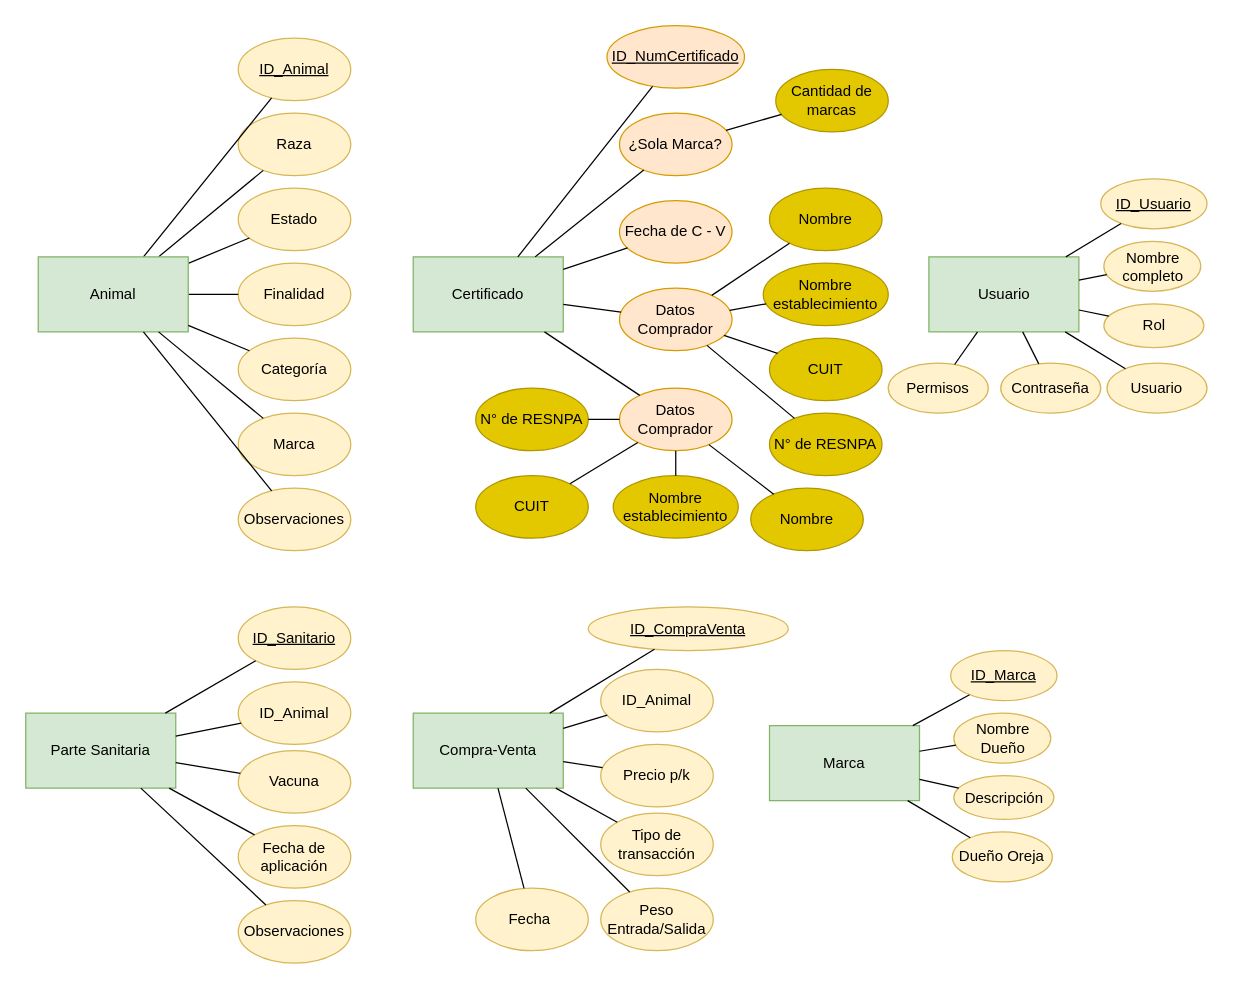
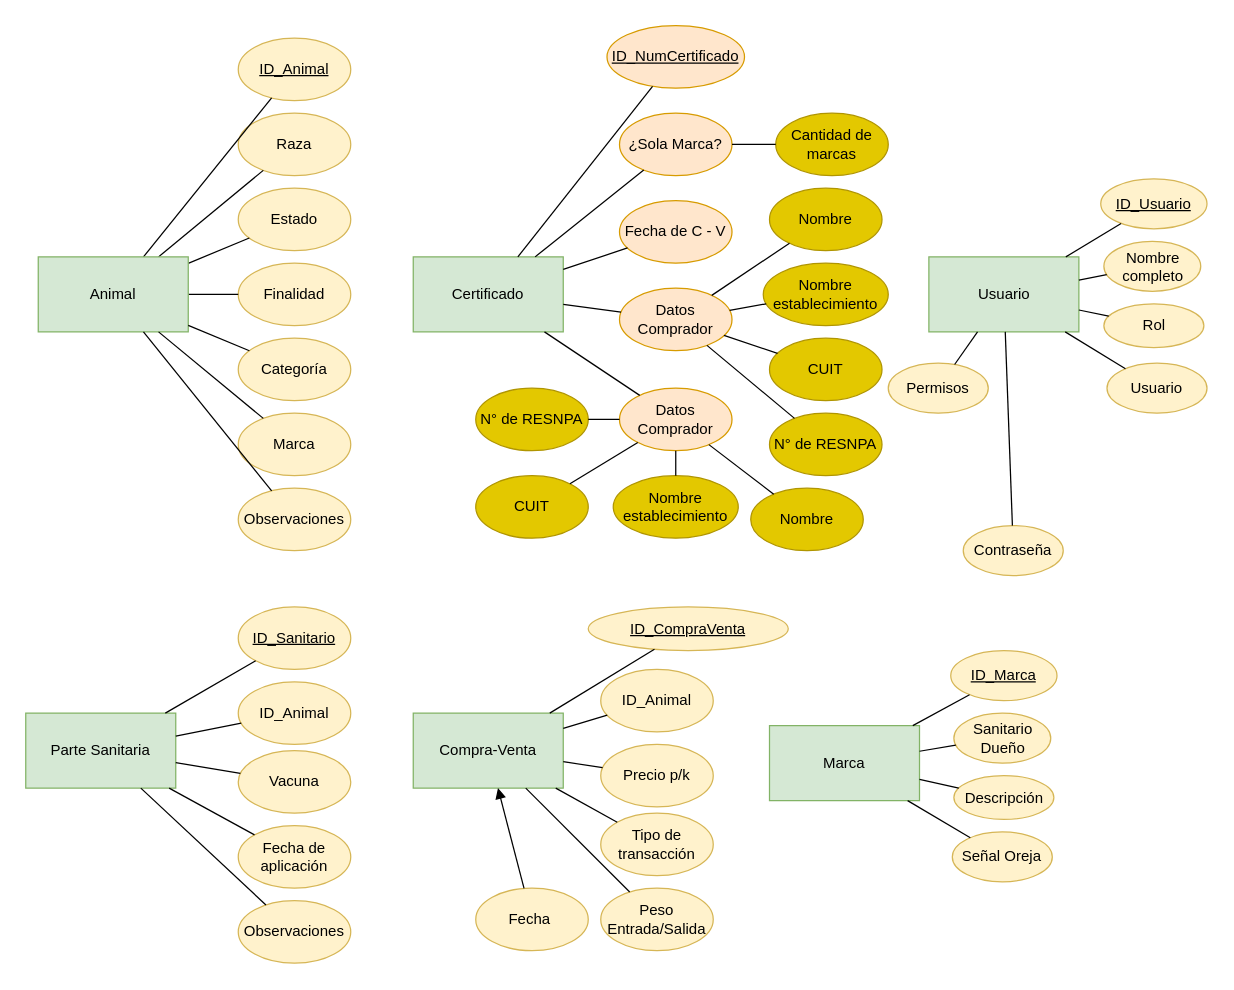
(832, 101) -> (832, 144)
(1051, 388) -> (1013, 551)
(1003, 738) -> (1003, 738)
(499, 794) -> (501, 799)
(1002, 857) -> (1002, 857)
